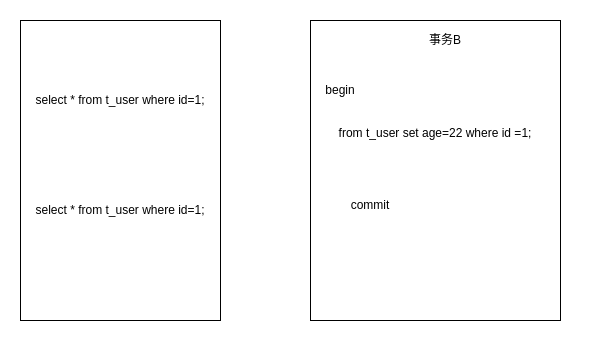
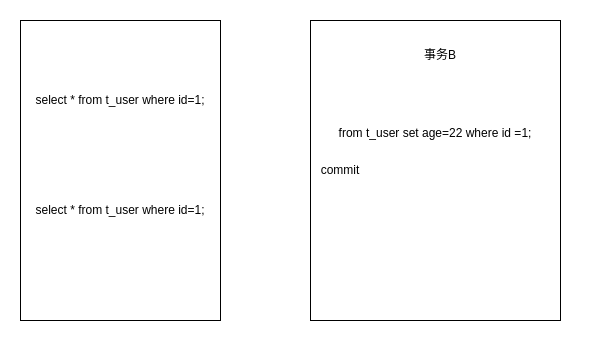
(446, 41) -> (441, 56)
(341, 91) -> none
(371, 206) -> (341, 171)
